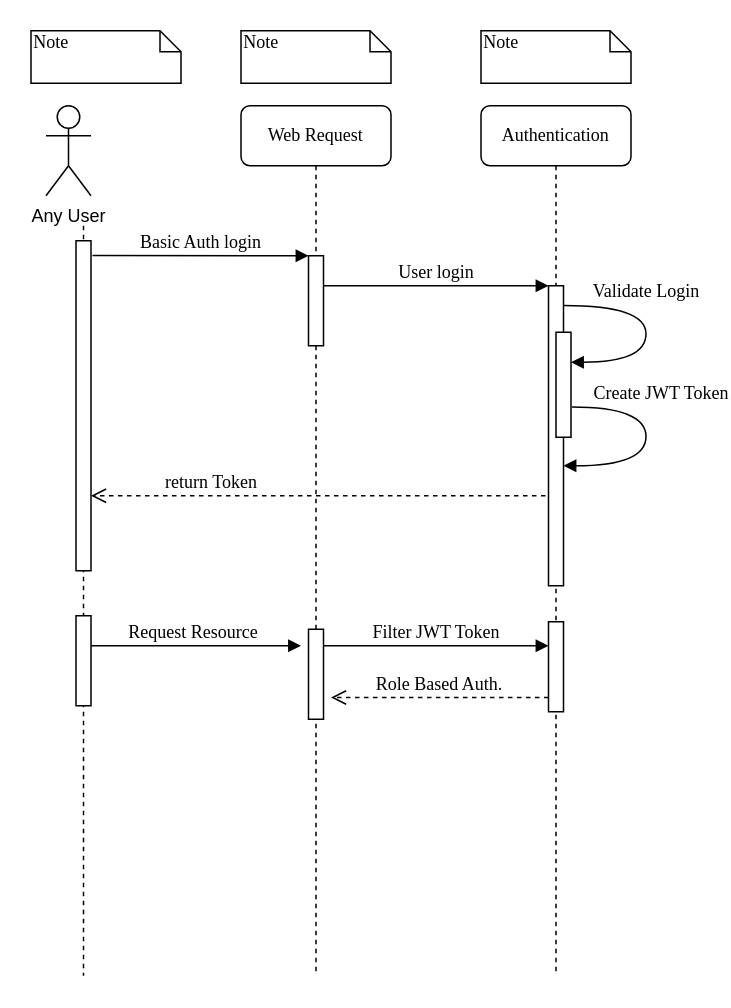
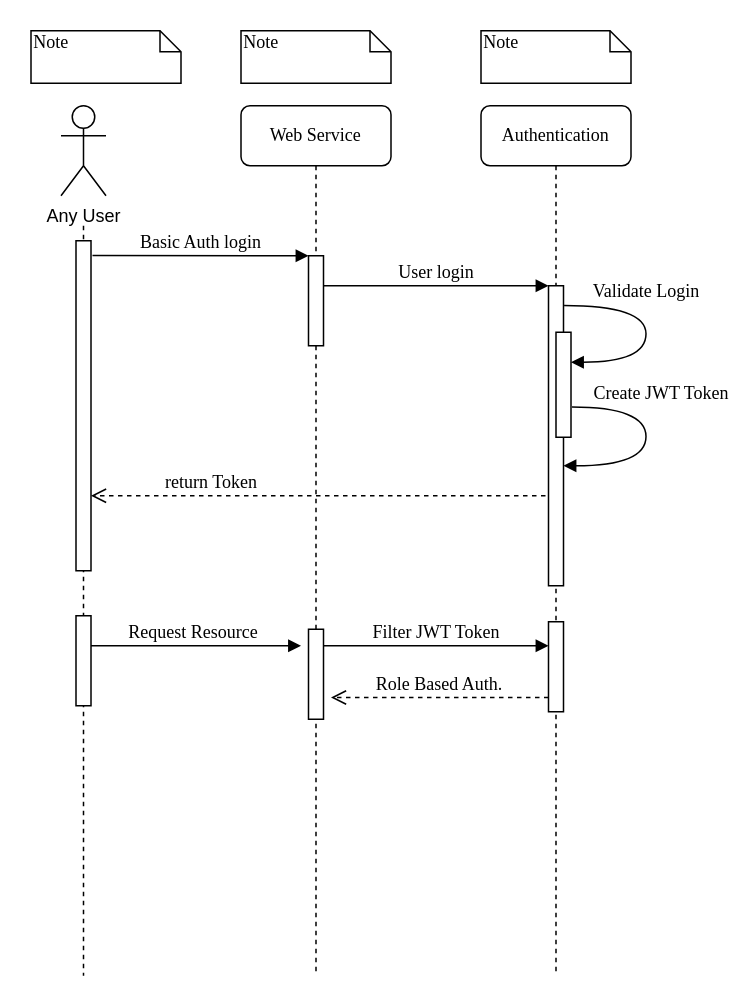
(316, 136) -> (316, 136)
(68, 151) -> (83, 151)
